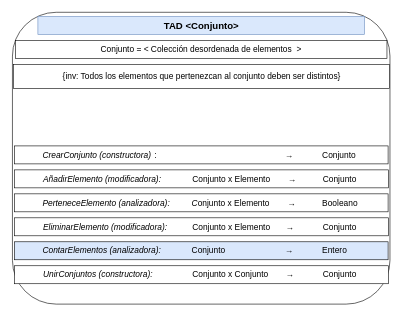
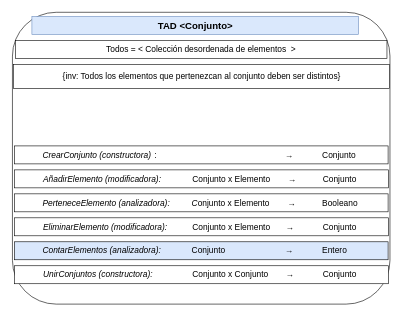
(201, 26) -> (195, 26)
(201, 50) -> (201, 50)
